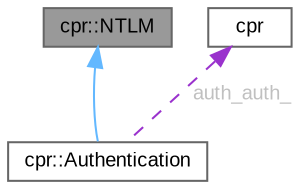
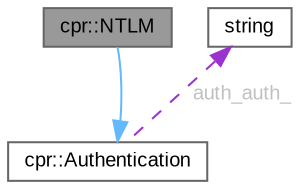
(250, 27) -> (250, 27)
(94, 104) -> (121, 84)
